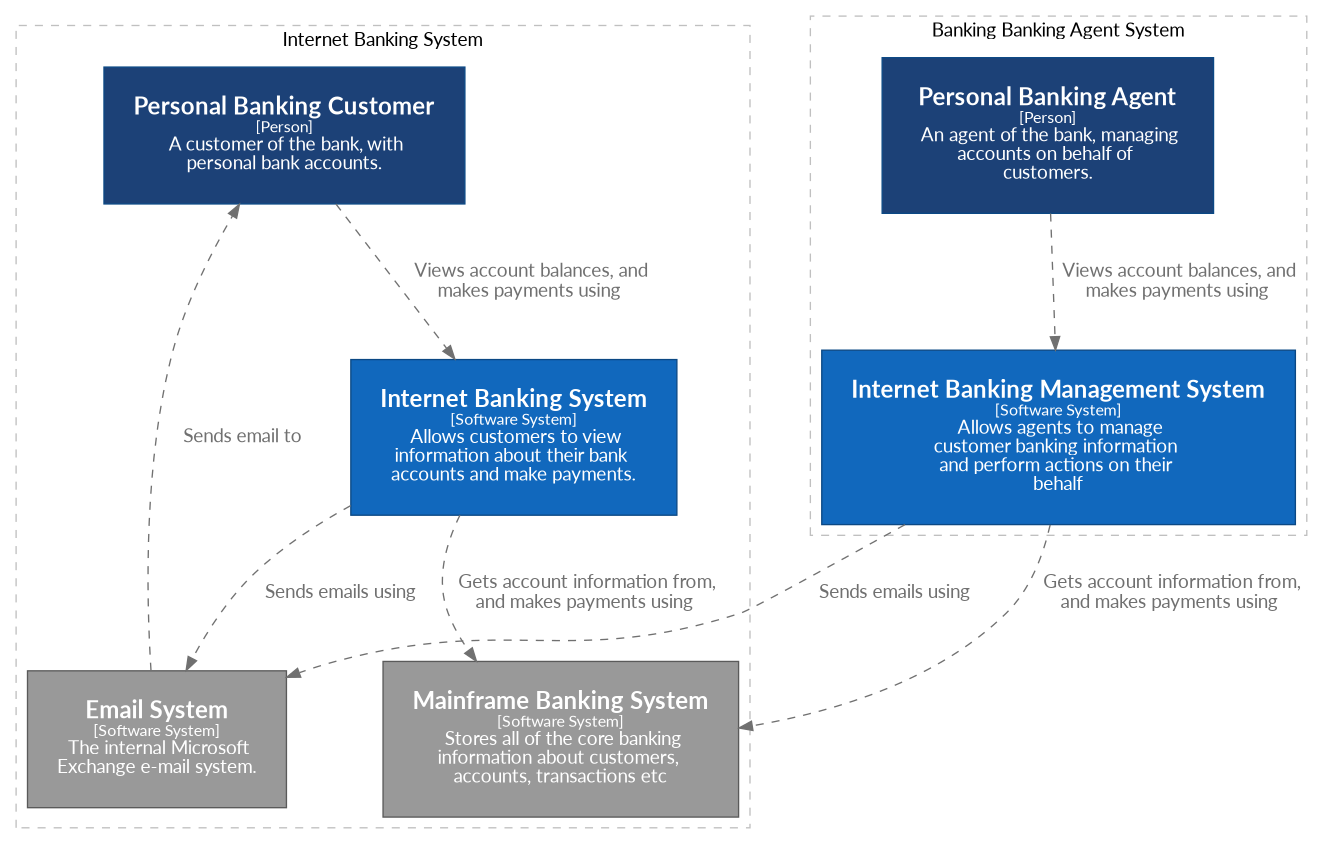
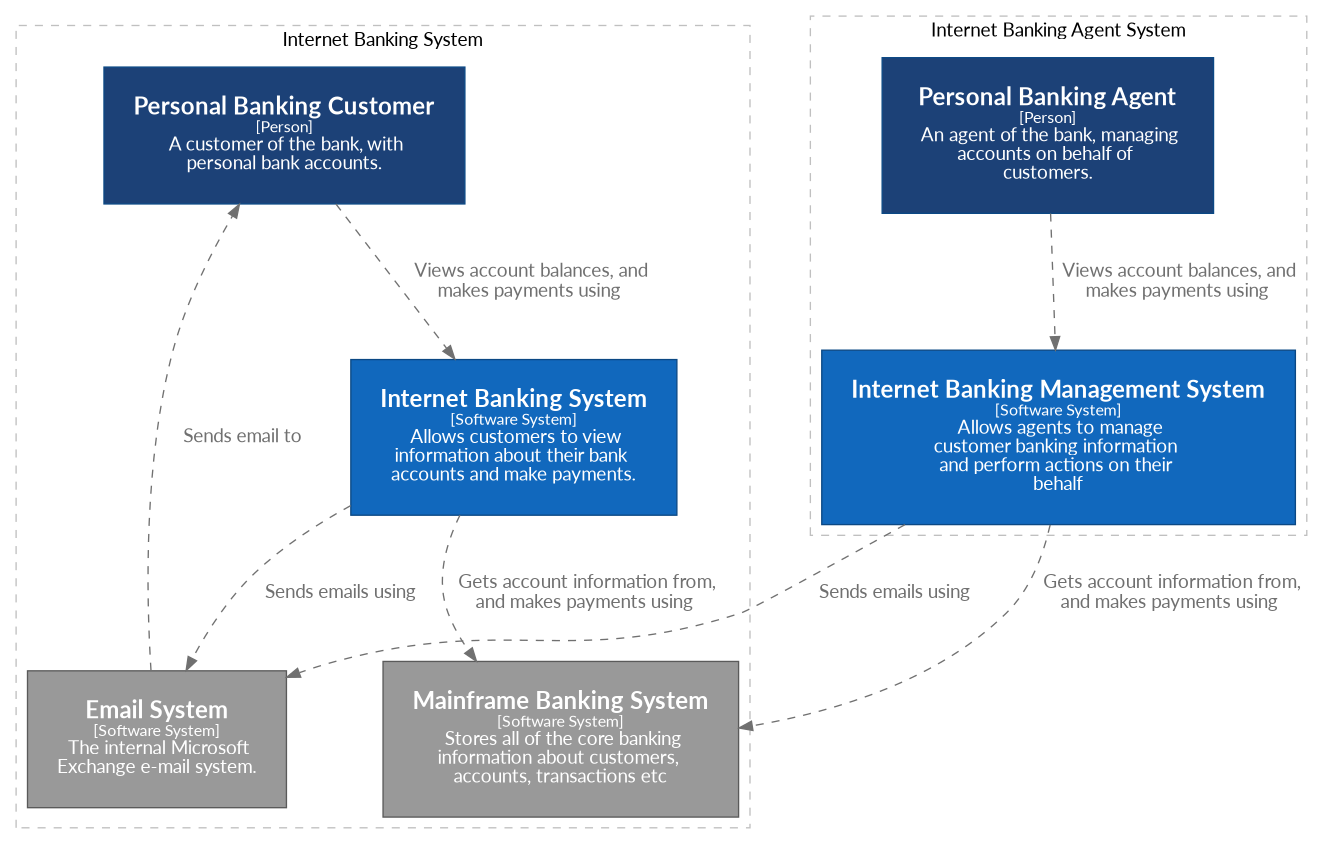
(1059, 32) -> (1059, 32)
